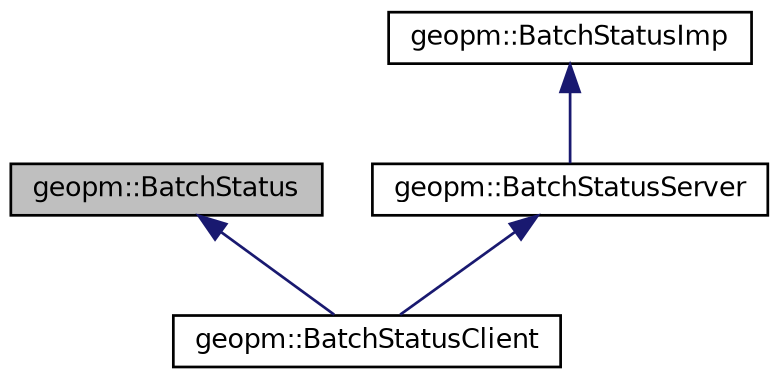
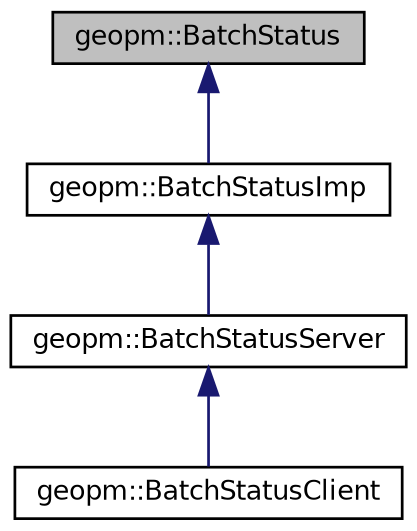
(278, 273) -> (209, 128)
